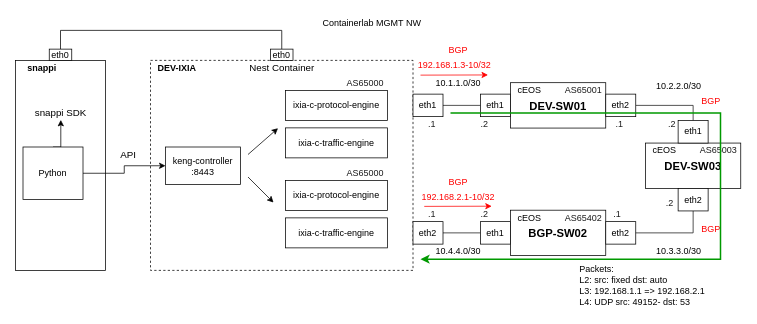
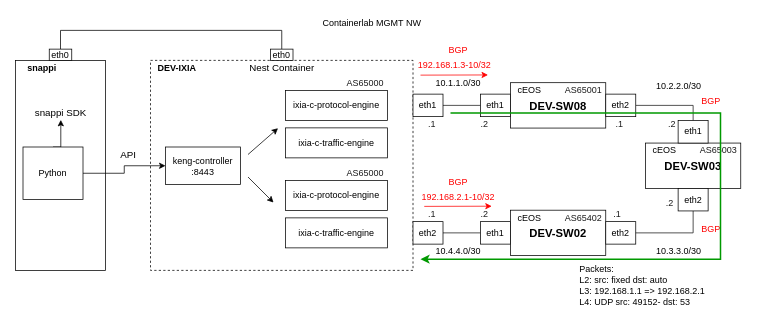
(558, 105) -> (558, 105)
(558, 233) -> (558, 233)
